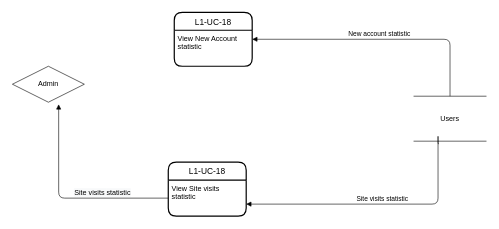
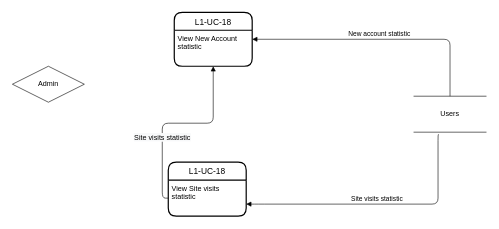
(450, 119) -> (450, 114)
(59, 131) -> (162, 130)
